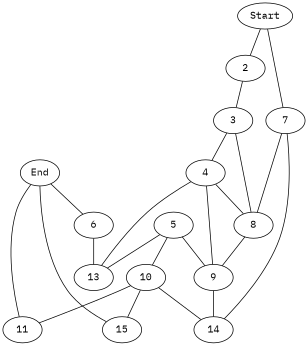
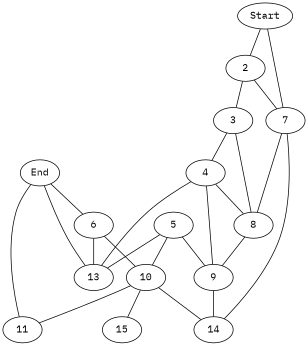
none -> (266, 94)
none -> (120, 251)
(54, 264) -> (62, 227)
